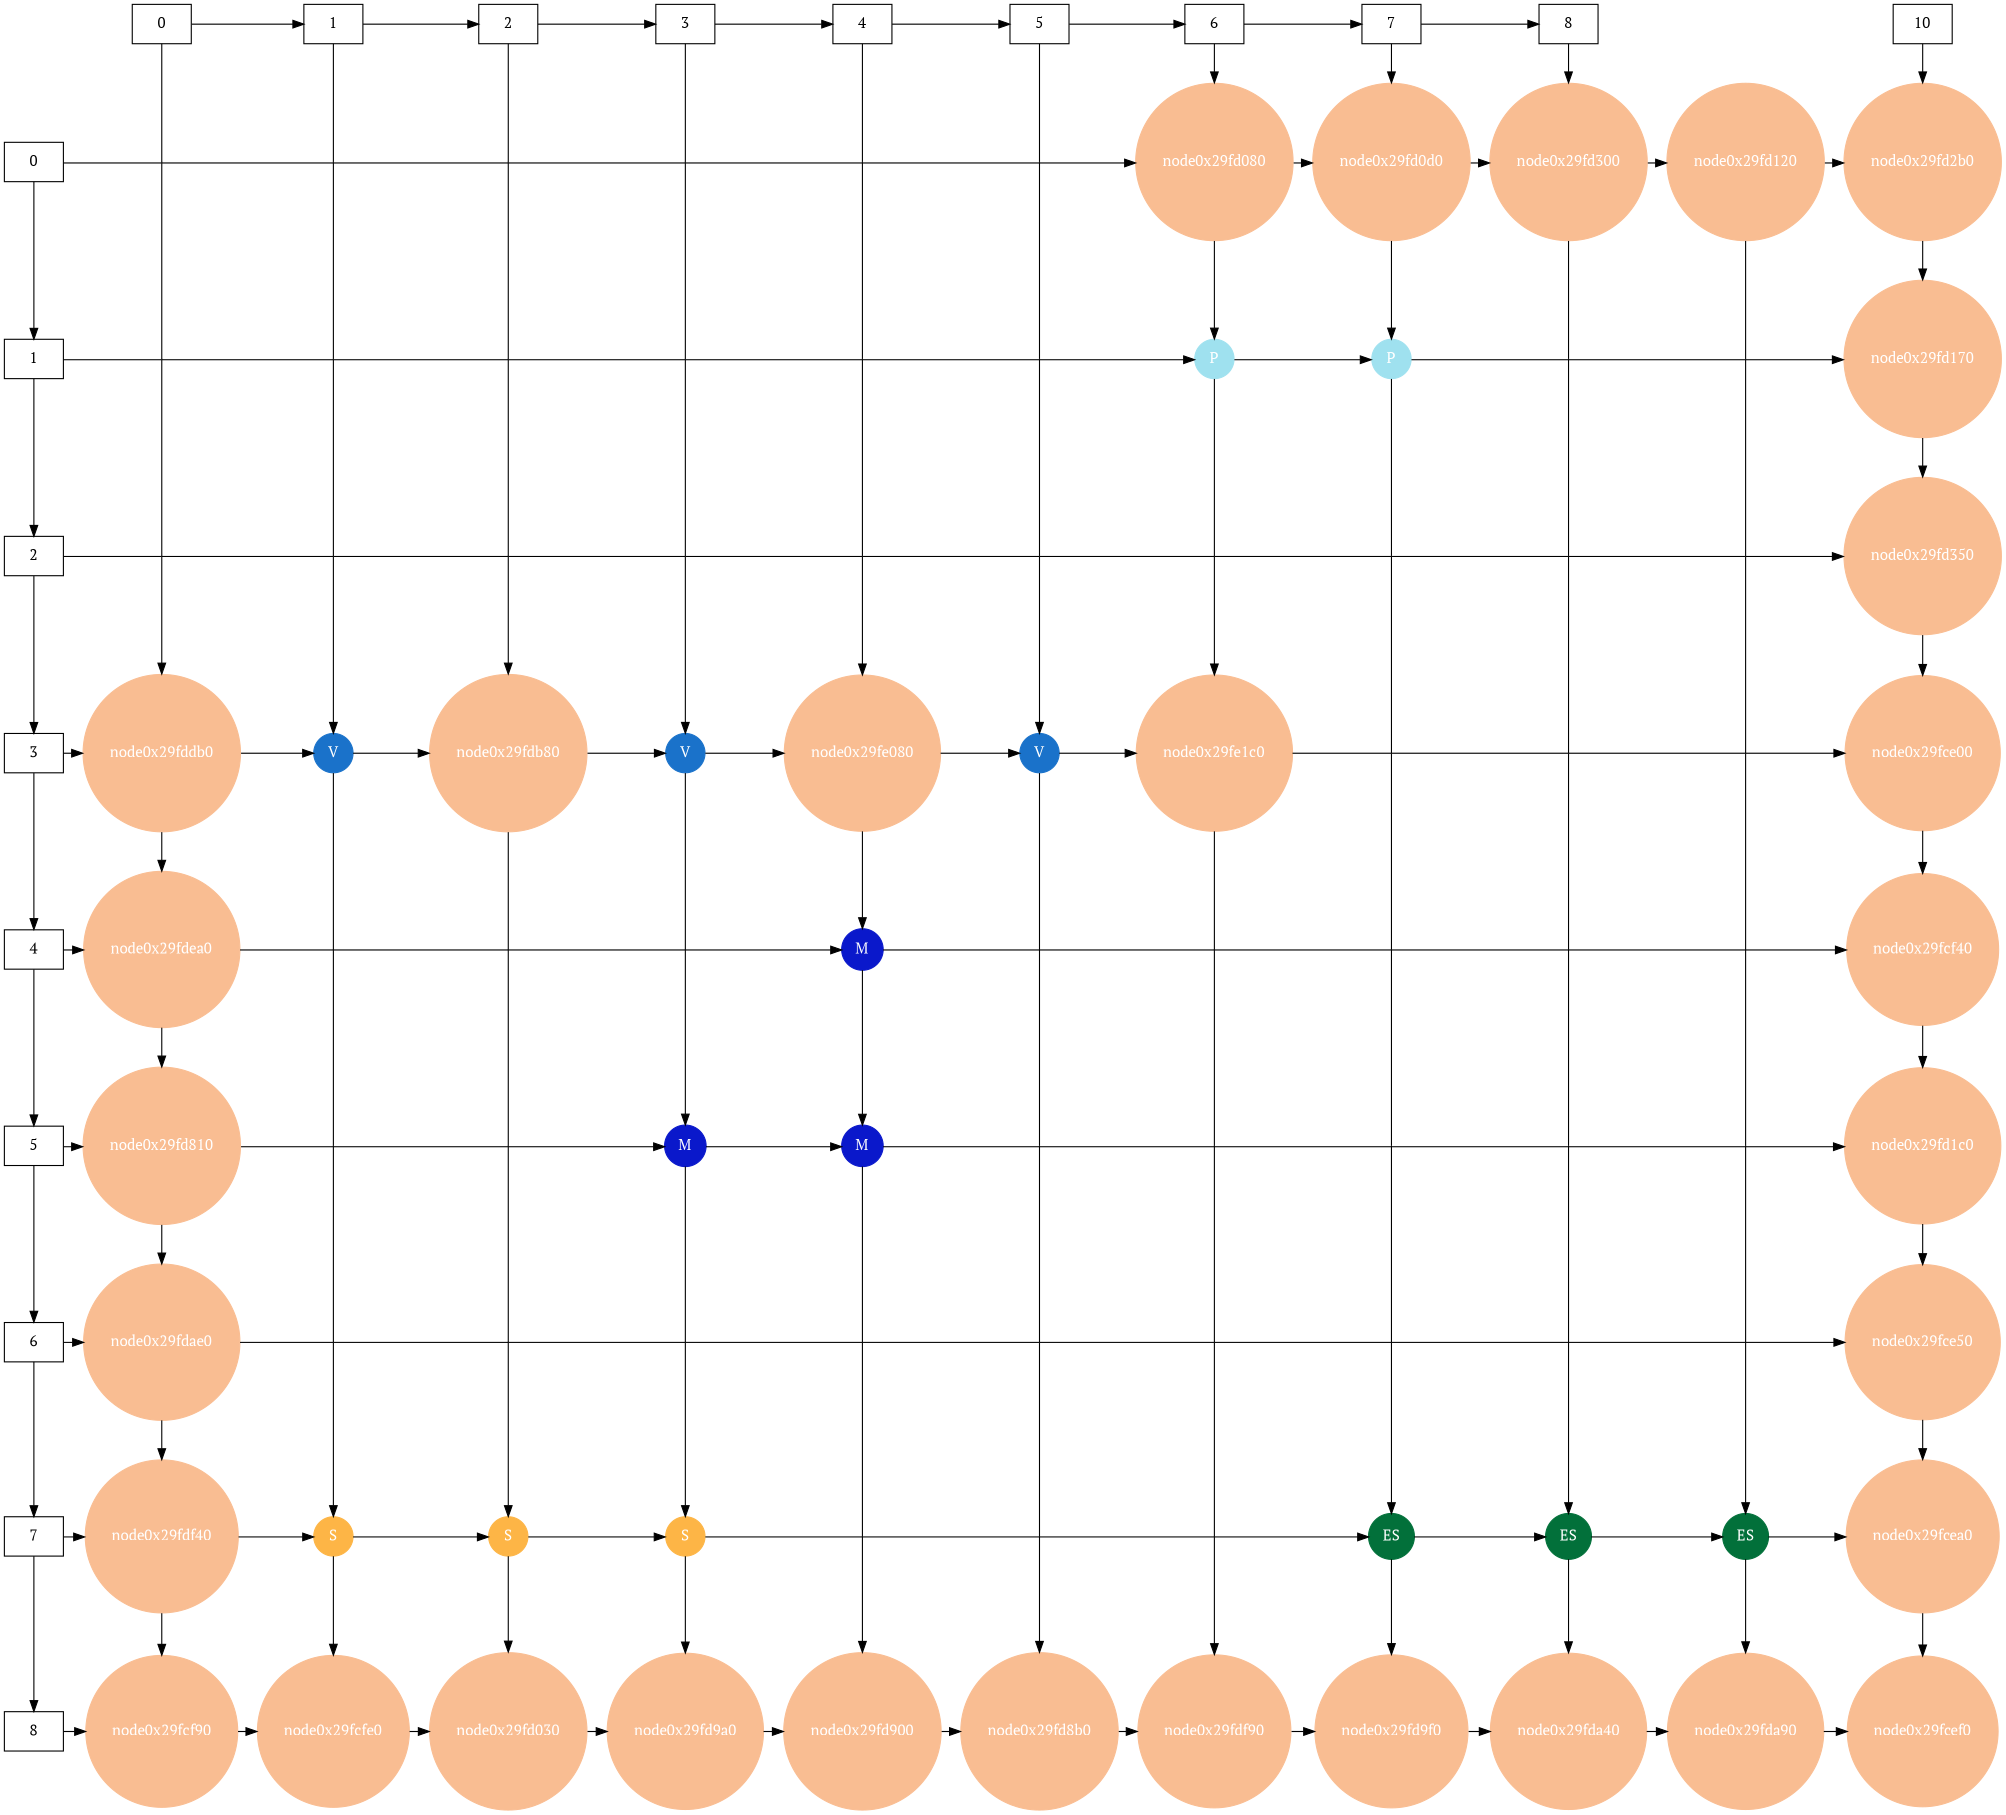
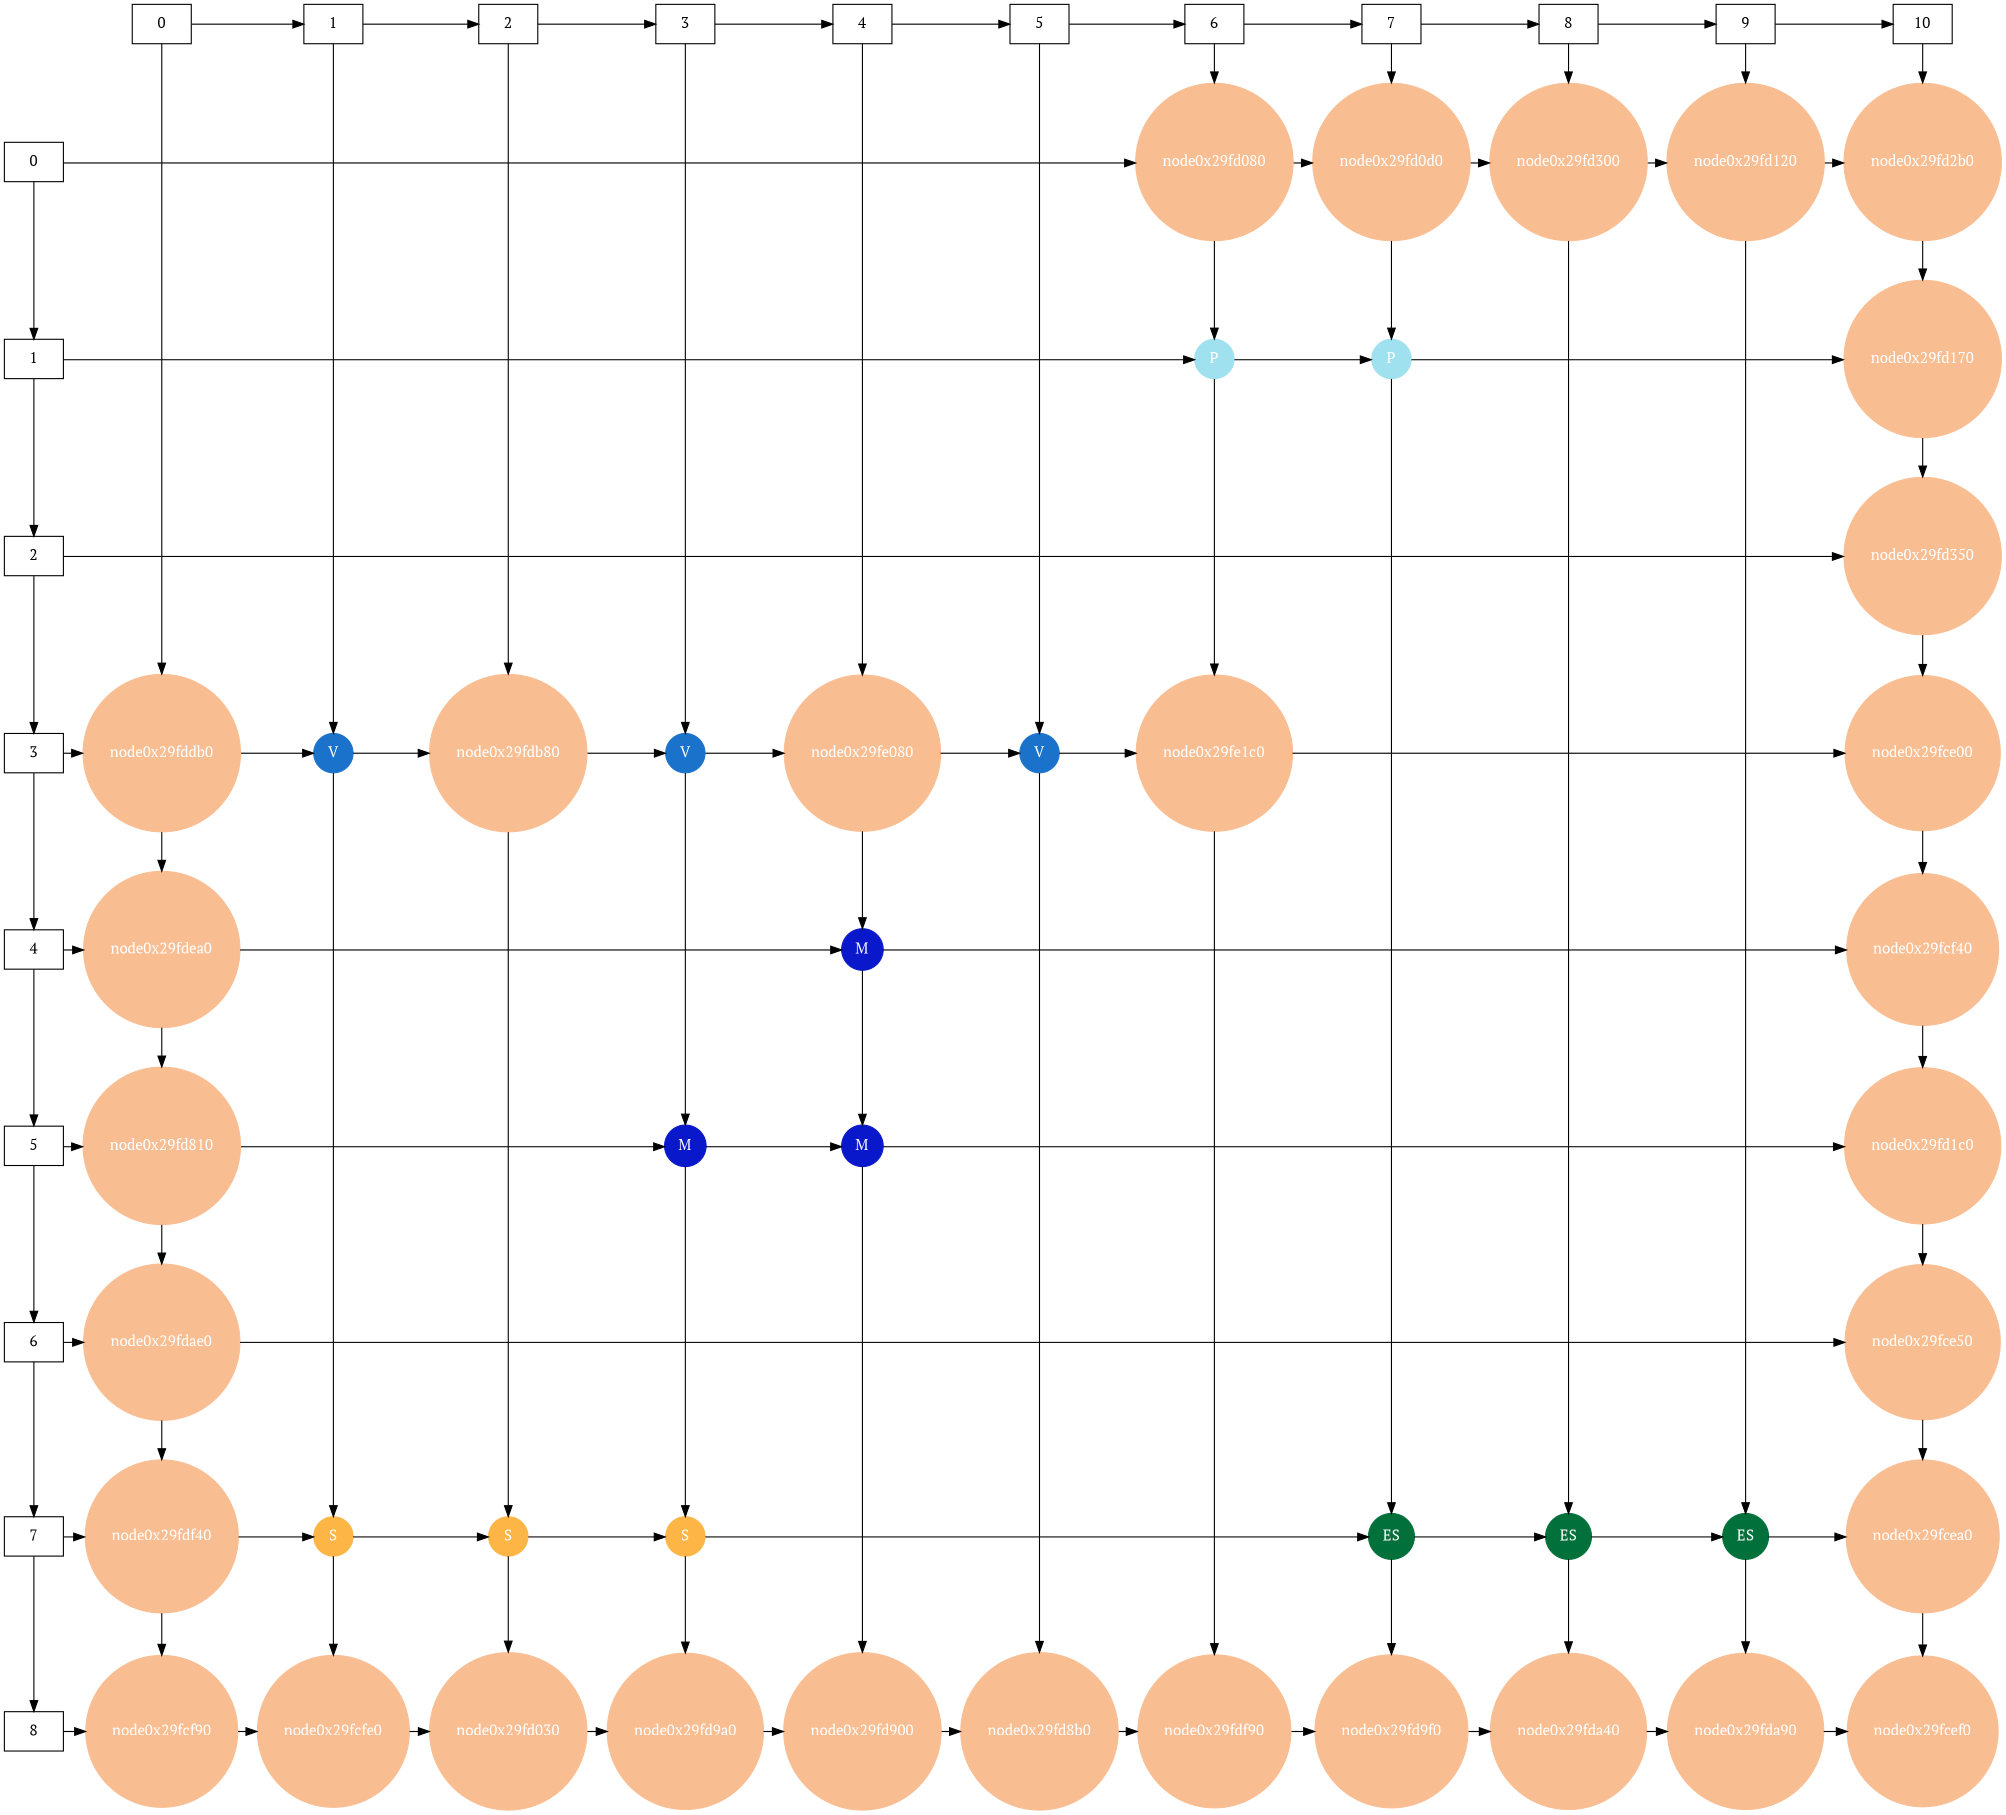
none -> (1746, 24)
